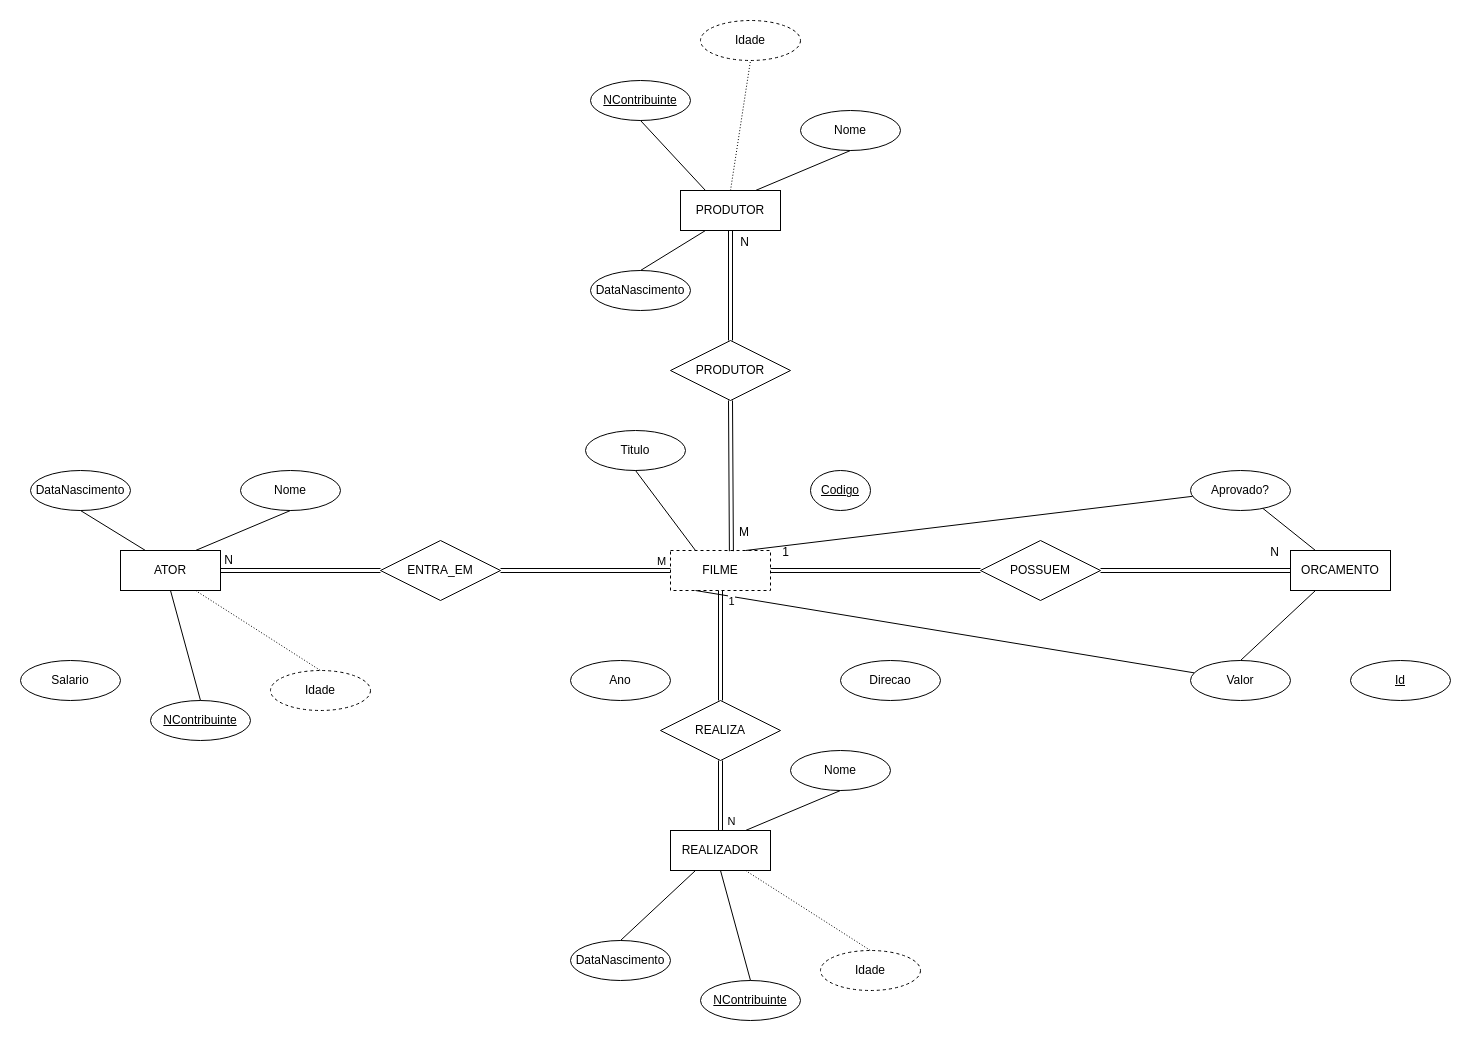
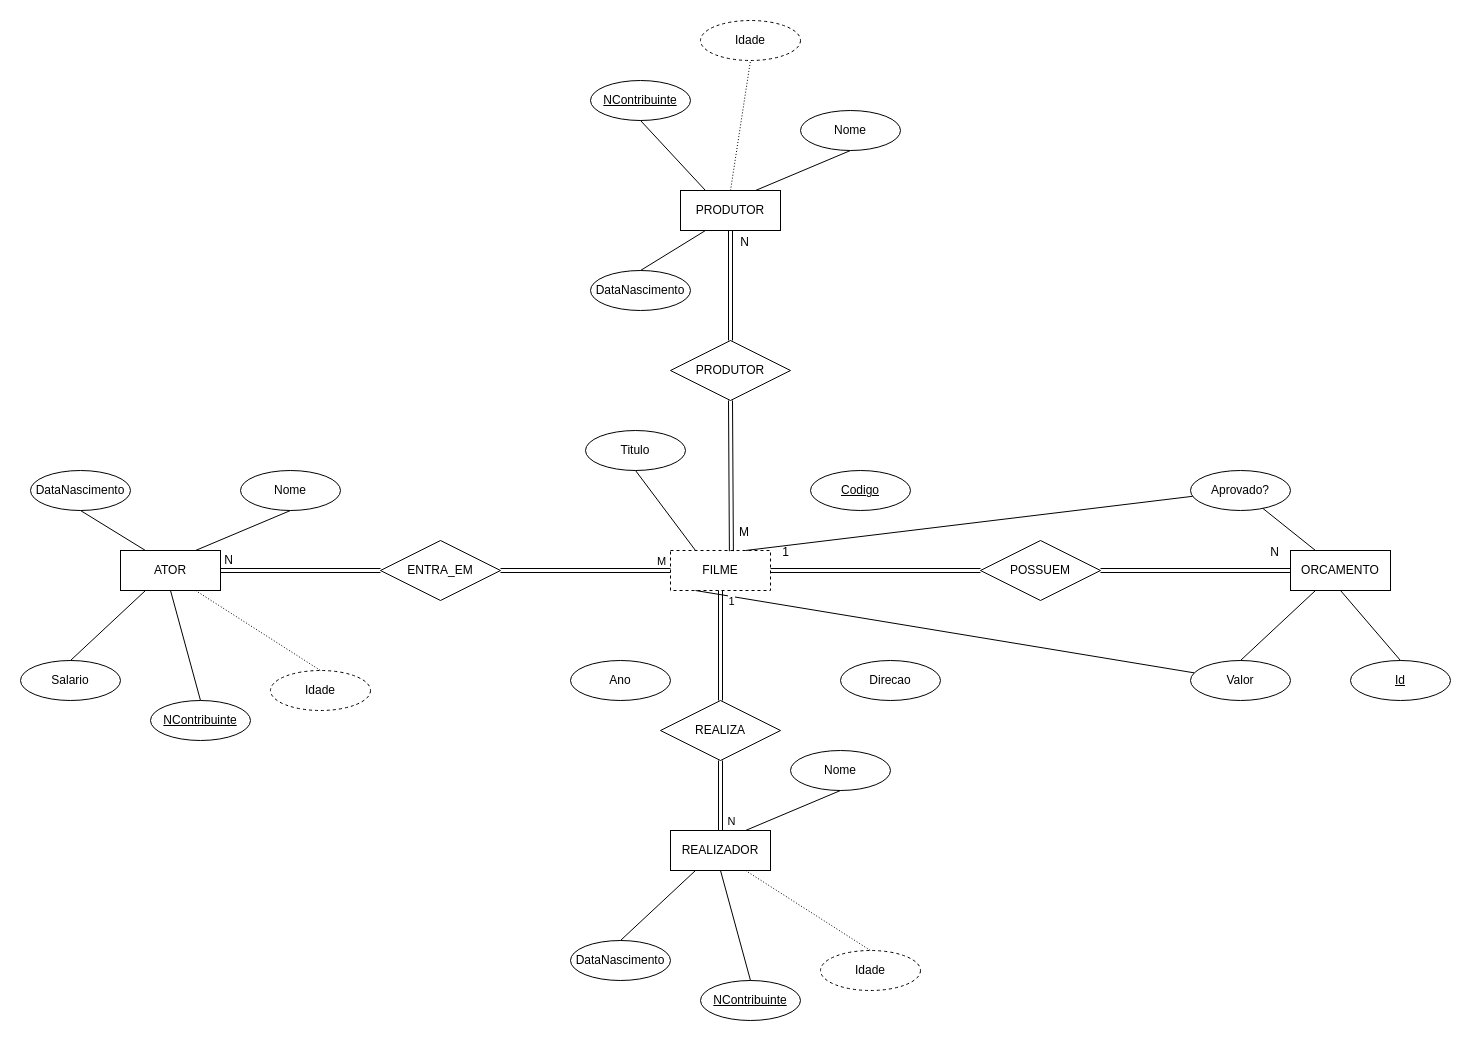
(841, 491) -> (861, 491)
none -> (108, 626)
none -> (1371, 626)
